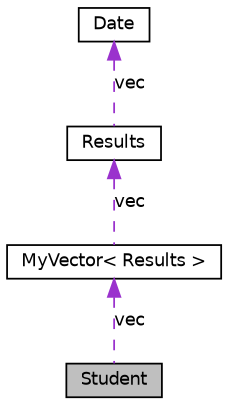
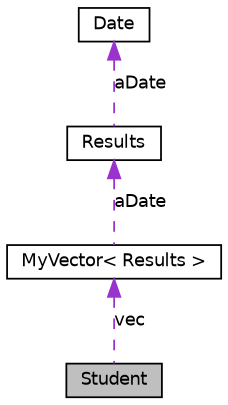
(130, 84) -> (141, 84)
(130, 203) -> (141, 203)
